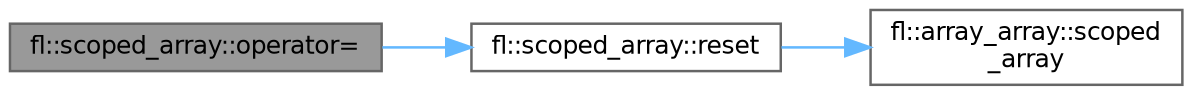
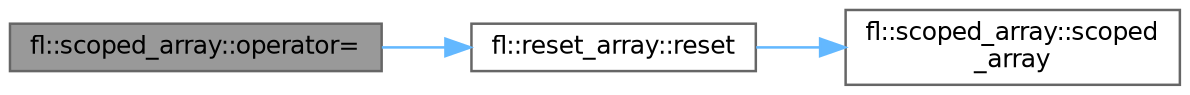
(626, 47) -> (614, 47)
(1026, 47) -> (1013, 47)
